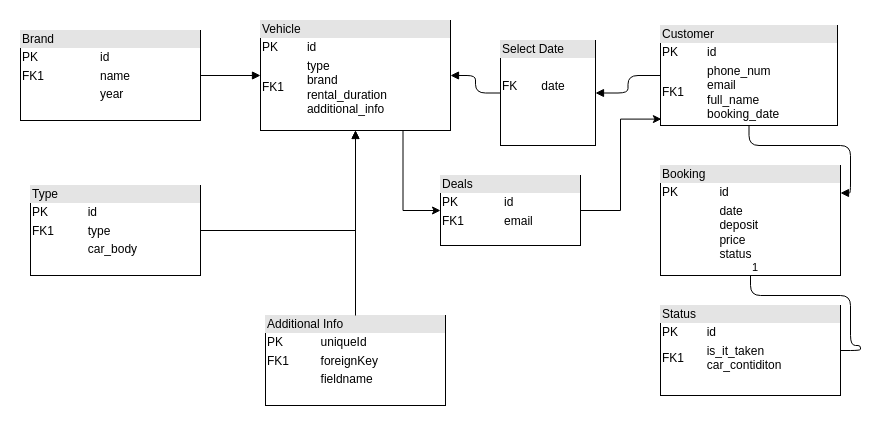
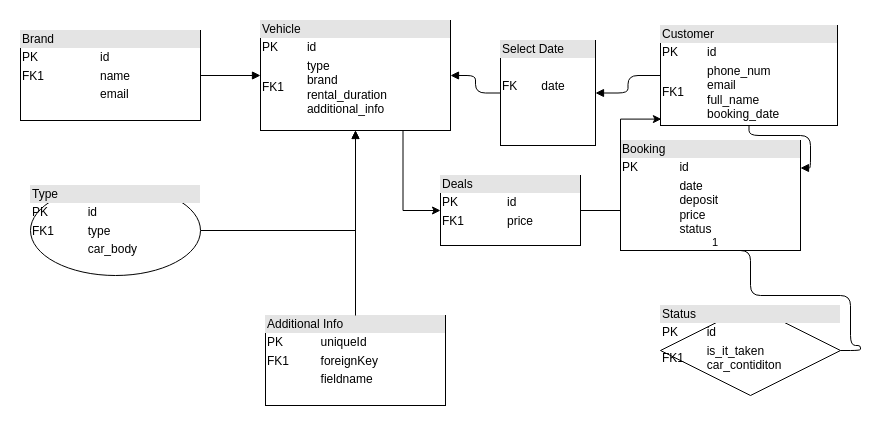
(44, 59) -> (44, 59)
(464, 197) -> (466, 197)
(751, 221) -> (711, 196)
(116, 231) -> (116, 231)
(751, 351) -> (751, 351)
